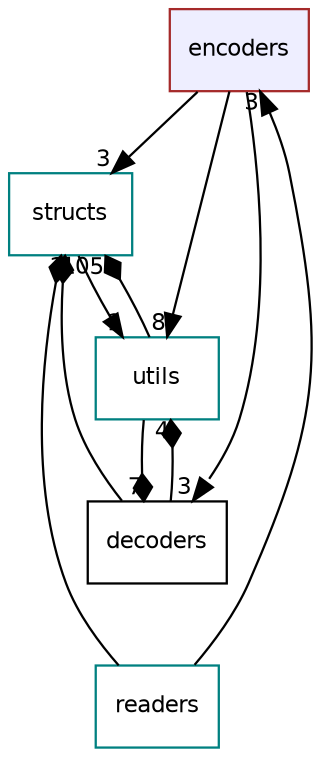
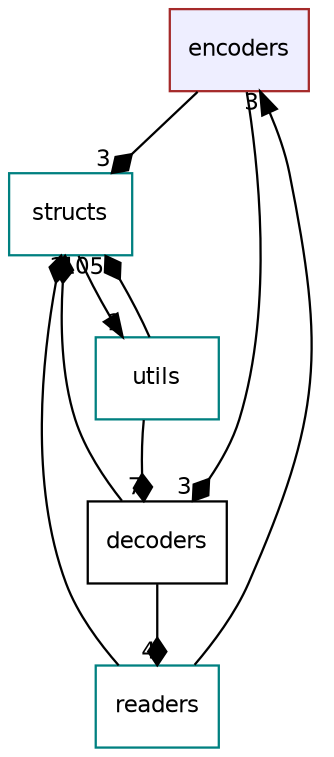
(163, 125) -> (163, 125)
(201, 203) -> none
(260, 290) -> (260, 290)
(172, 474) -> (157, 611)
